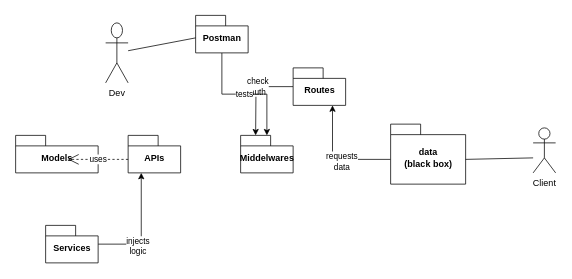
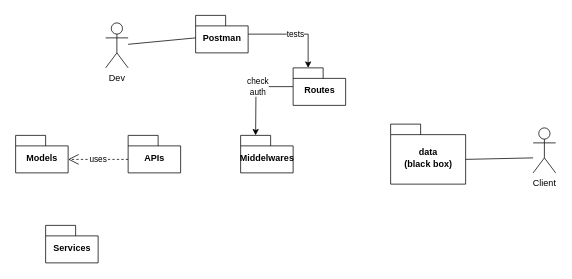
(117, 53) -> (117, 45)
(243, 94) -> (297, 34)
(57, 154) -> (42, 154)
(337, 159) -> none
(141, 219) -> none
